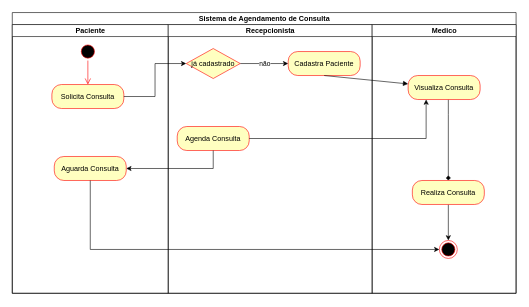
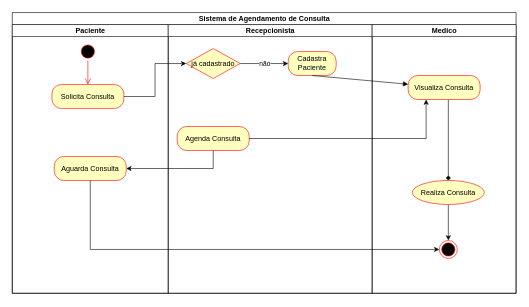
(324, 63) -> (312, 63)
(449, 192) -> (449, 192)
